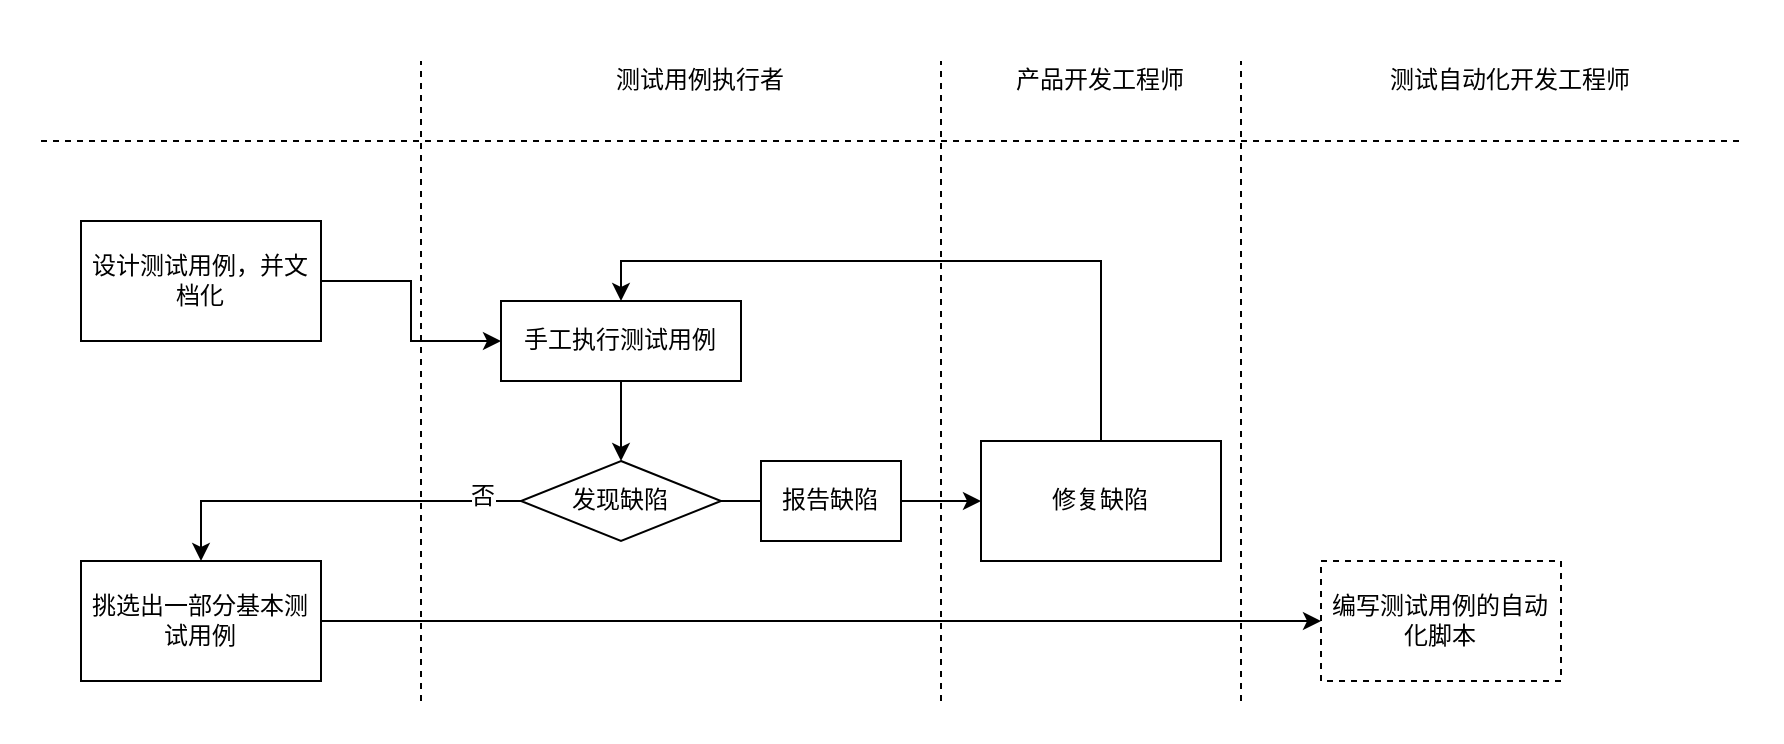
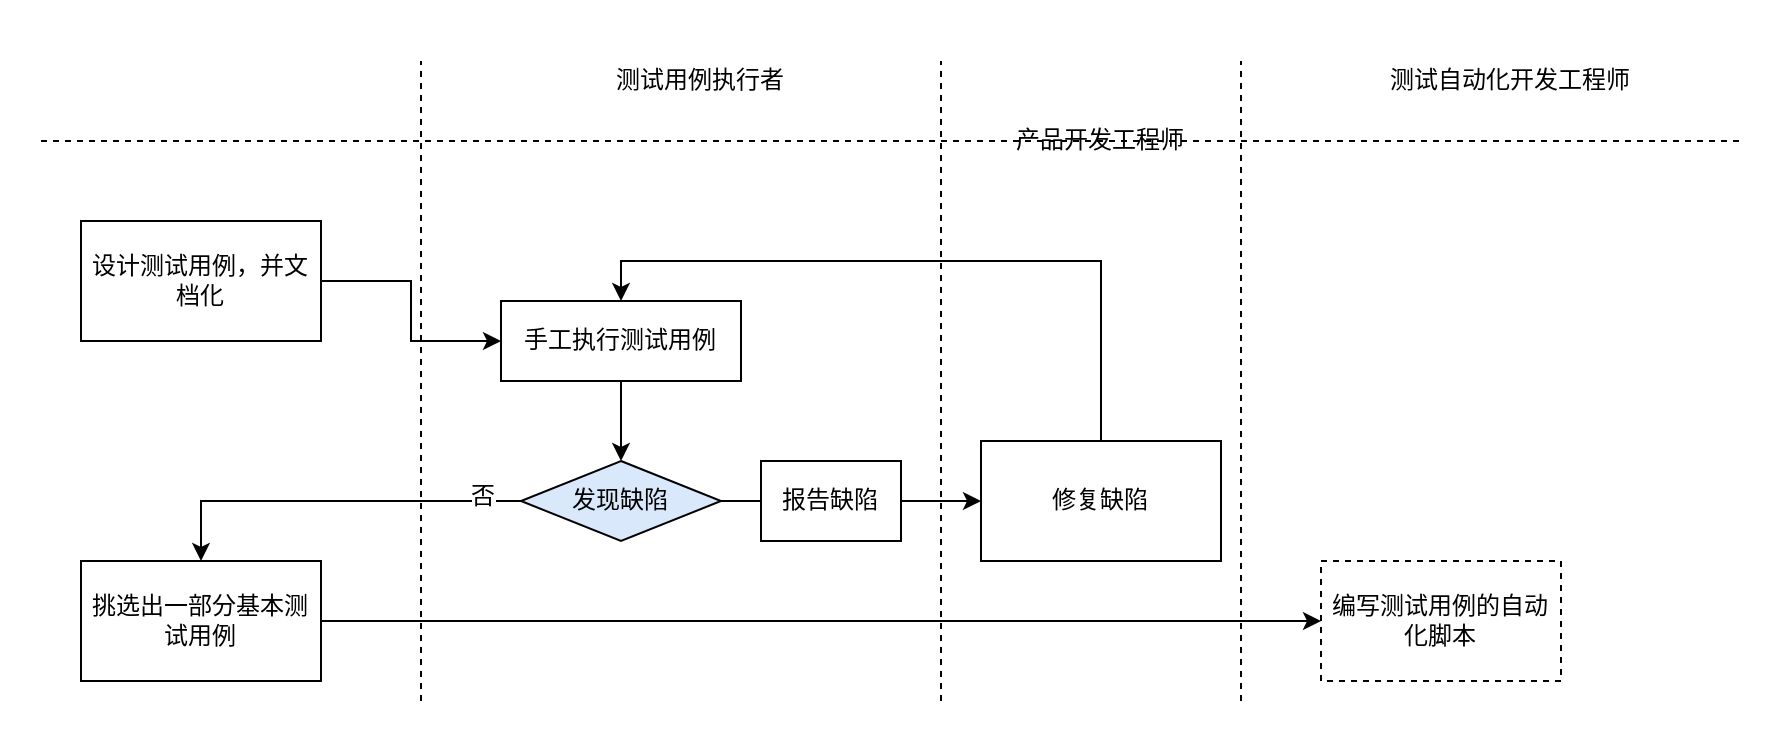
(1101, 81) -> (1101, 141)
(621, 501) -> (621, 501)
